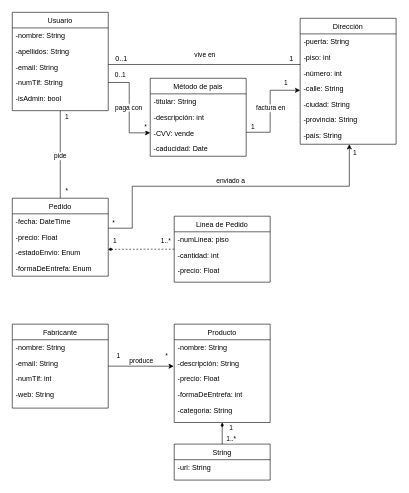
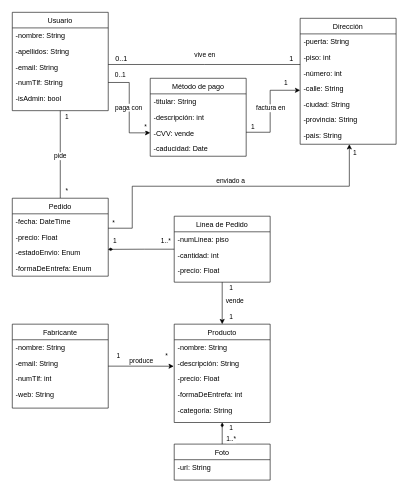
(198, 86) -> (198, 86)
(143, 249) -> (143, 249)
none -> (222, 318)
(222, 452) -> (222, 452)
